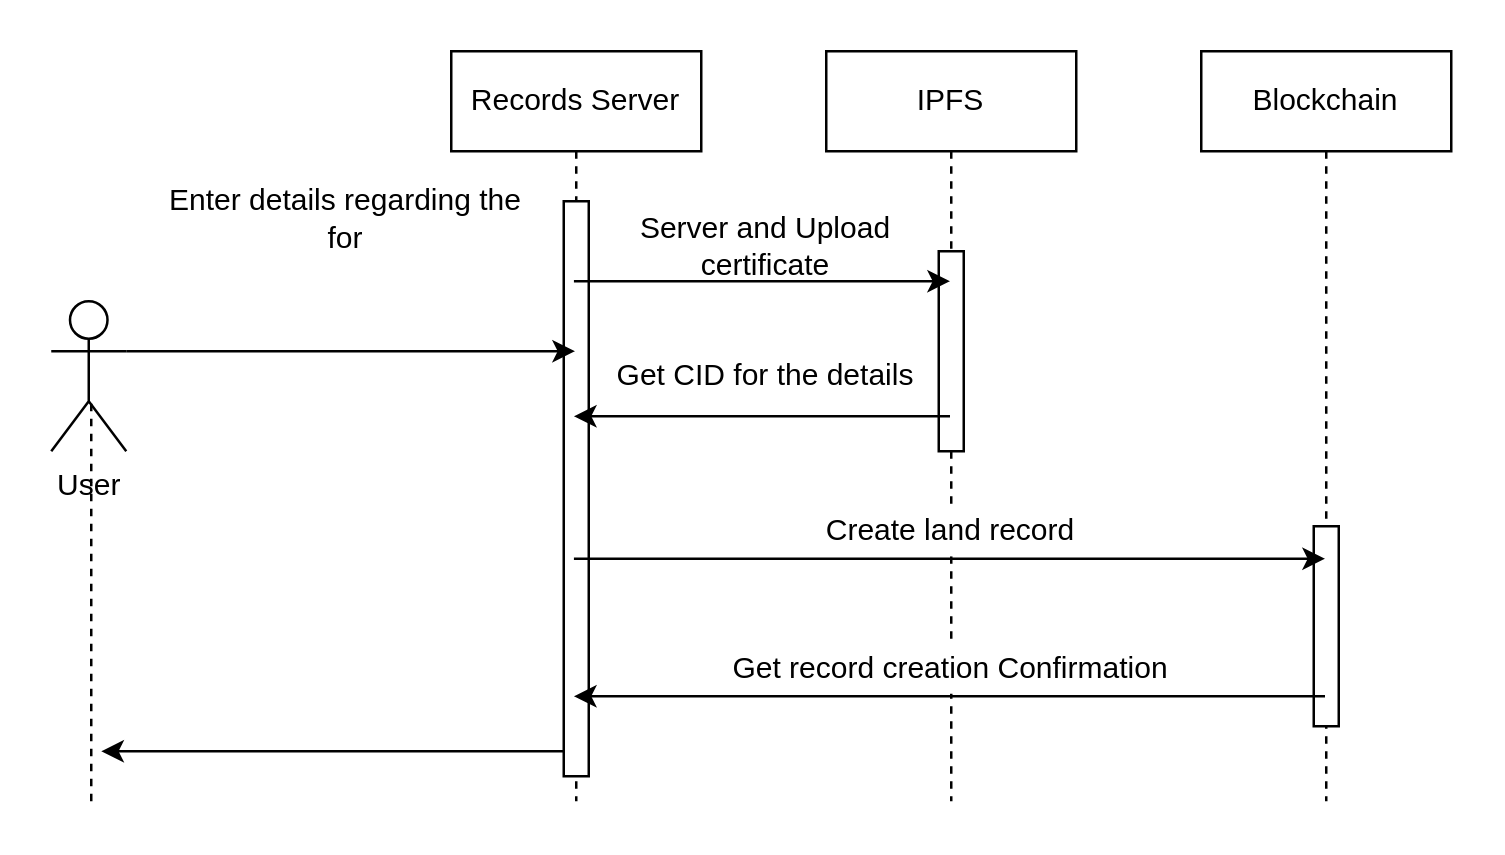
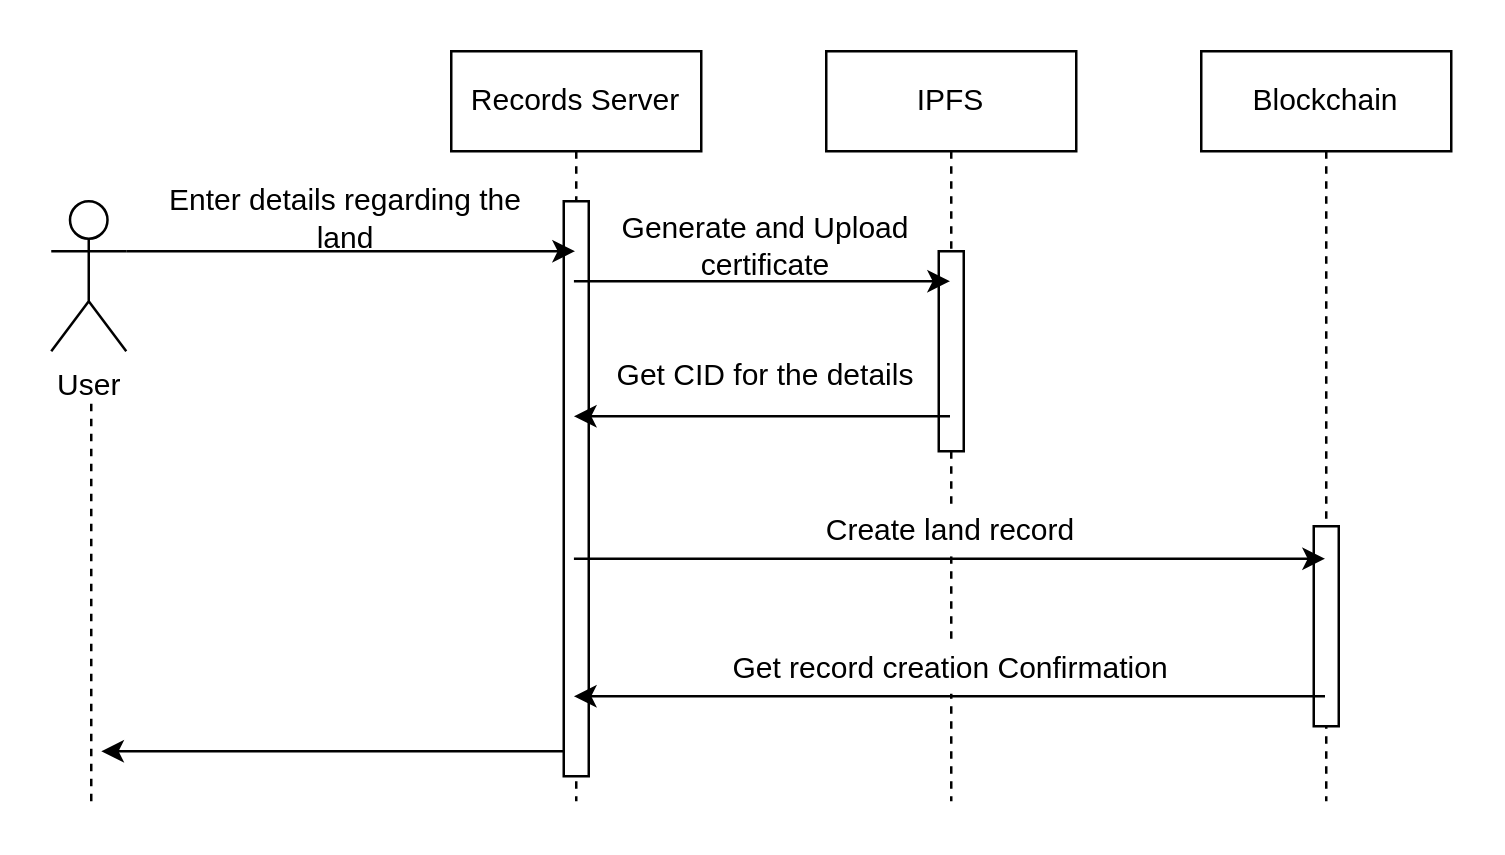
(346, 219) -> (346, 219)
(766, 246) -> (766, 246)
(89, 376) -> (89, 276)
